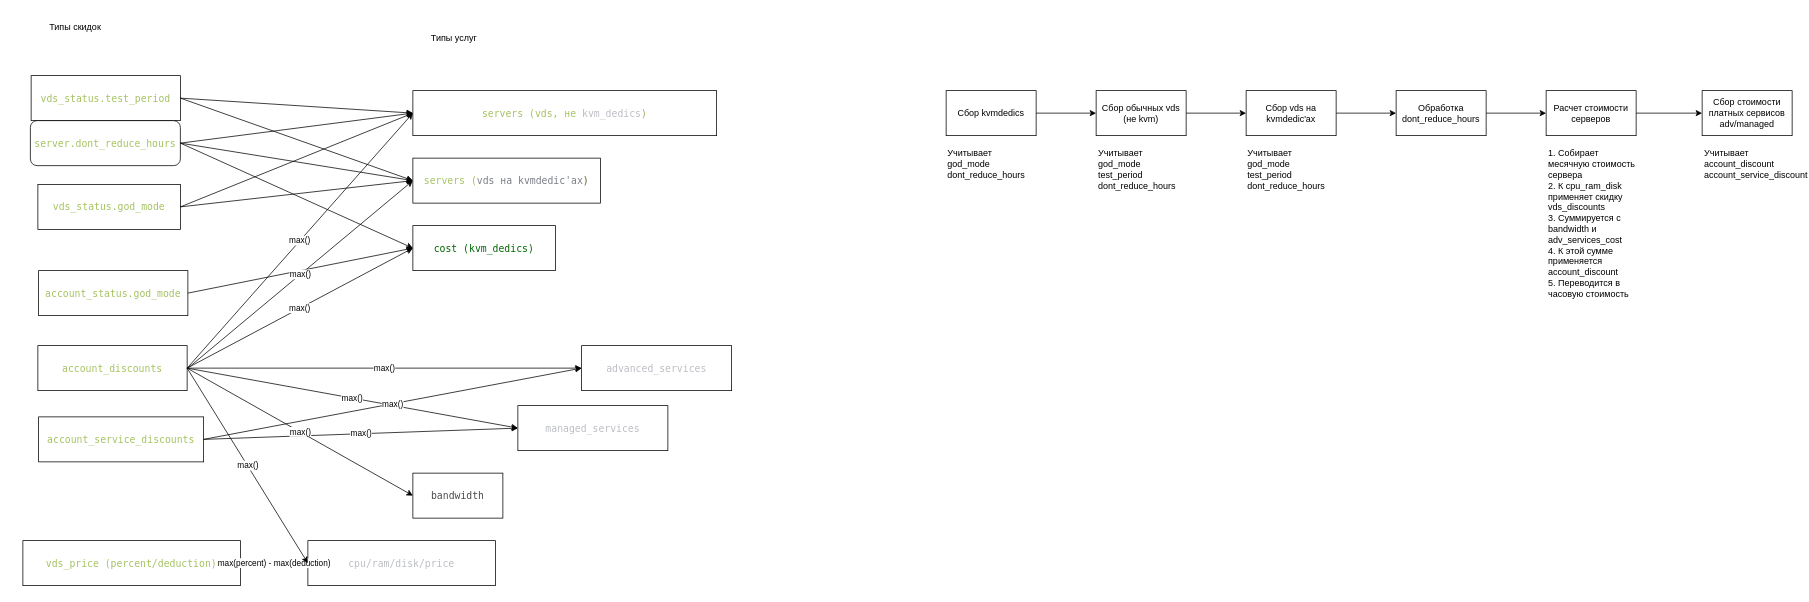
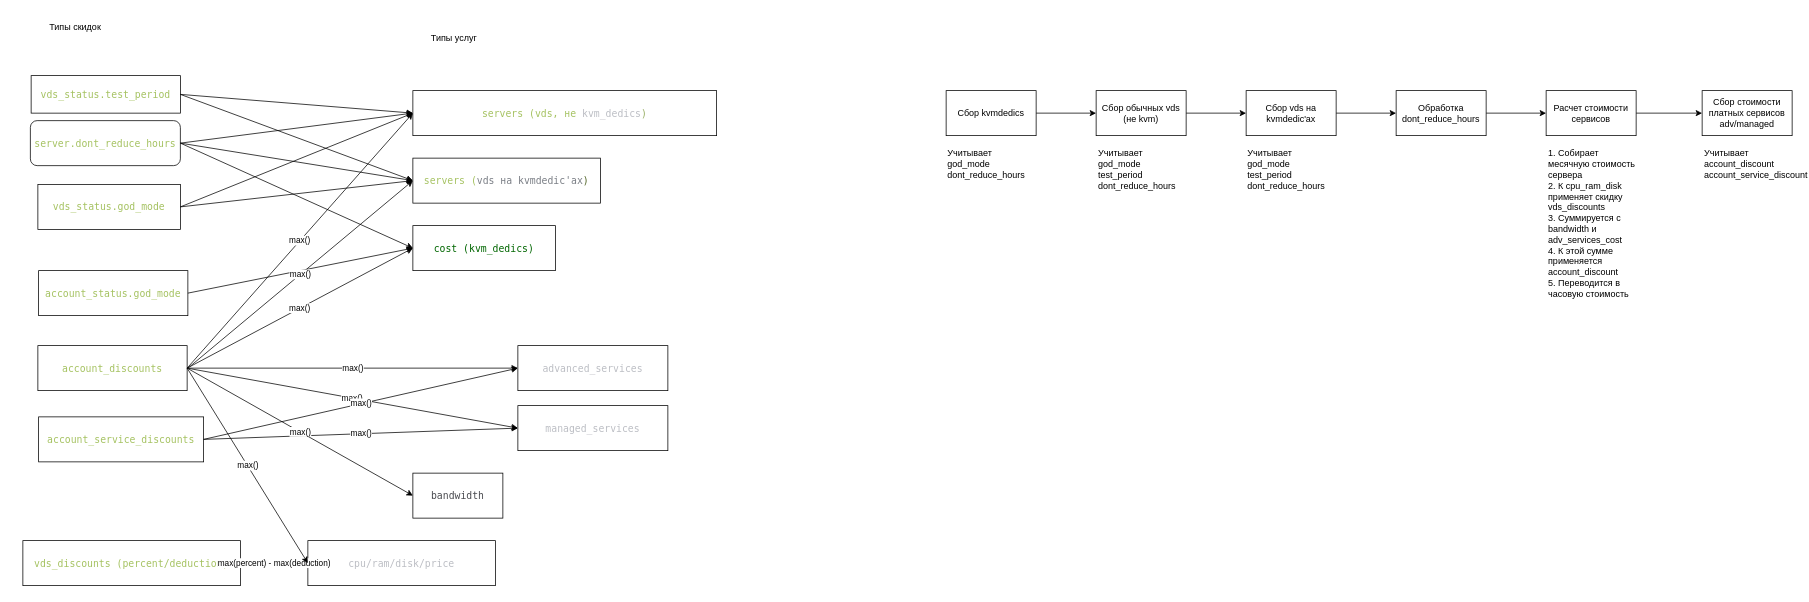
(106, 98) -> (106, 94)
(1591, 113) -> (1591, 113)
(657, 368) -> (593, 368)
(132, 563) -> (132, 563)
